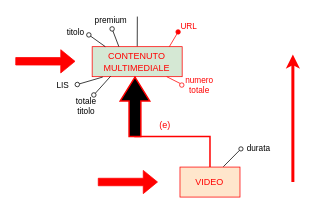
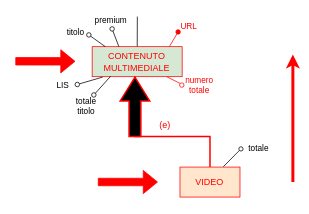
(259, 148) -> (259, 148)
